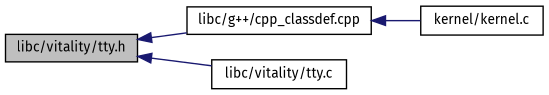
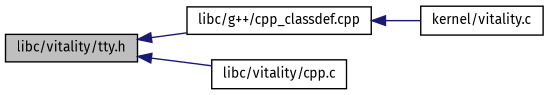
(482, 21) -> (482, 21)
(279, 74) -> (279, 74)
